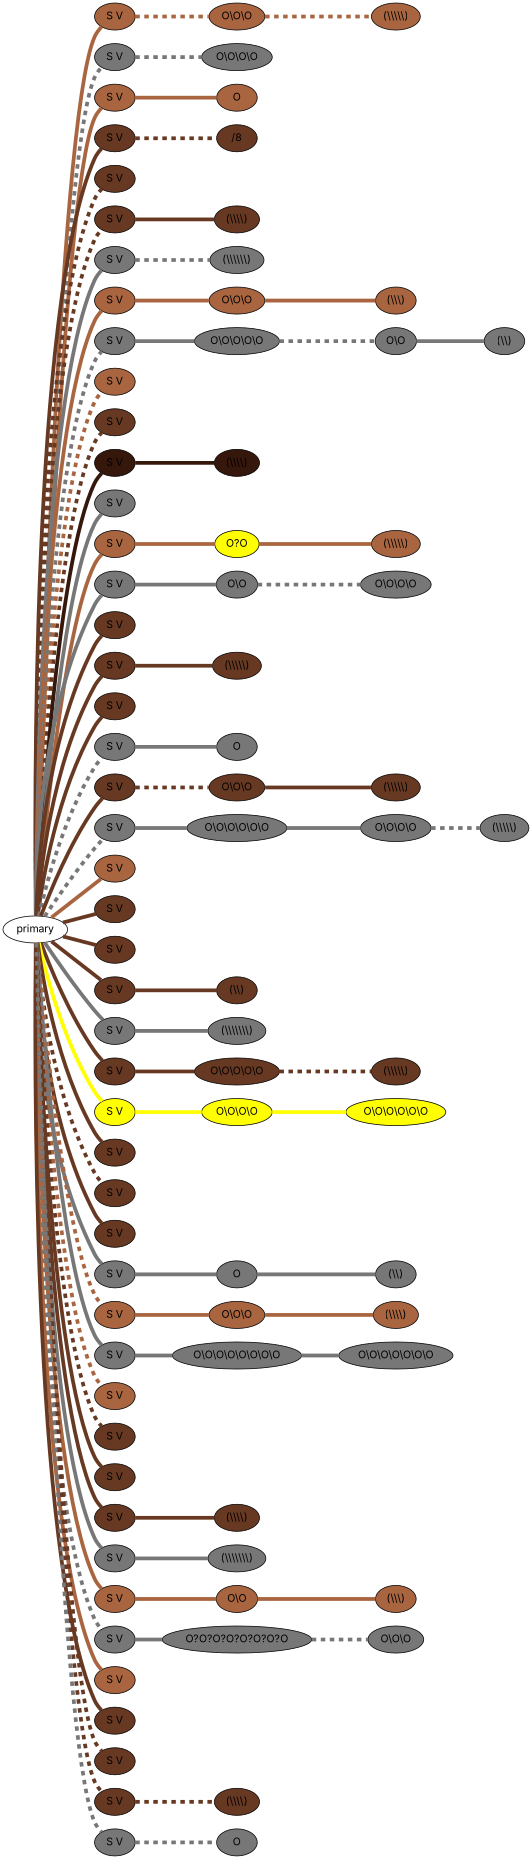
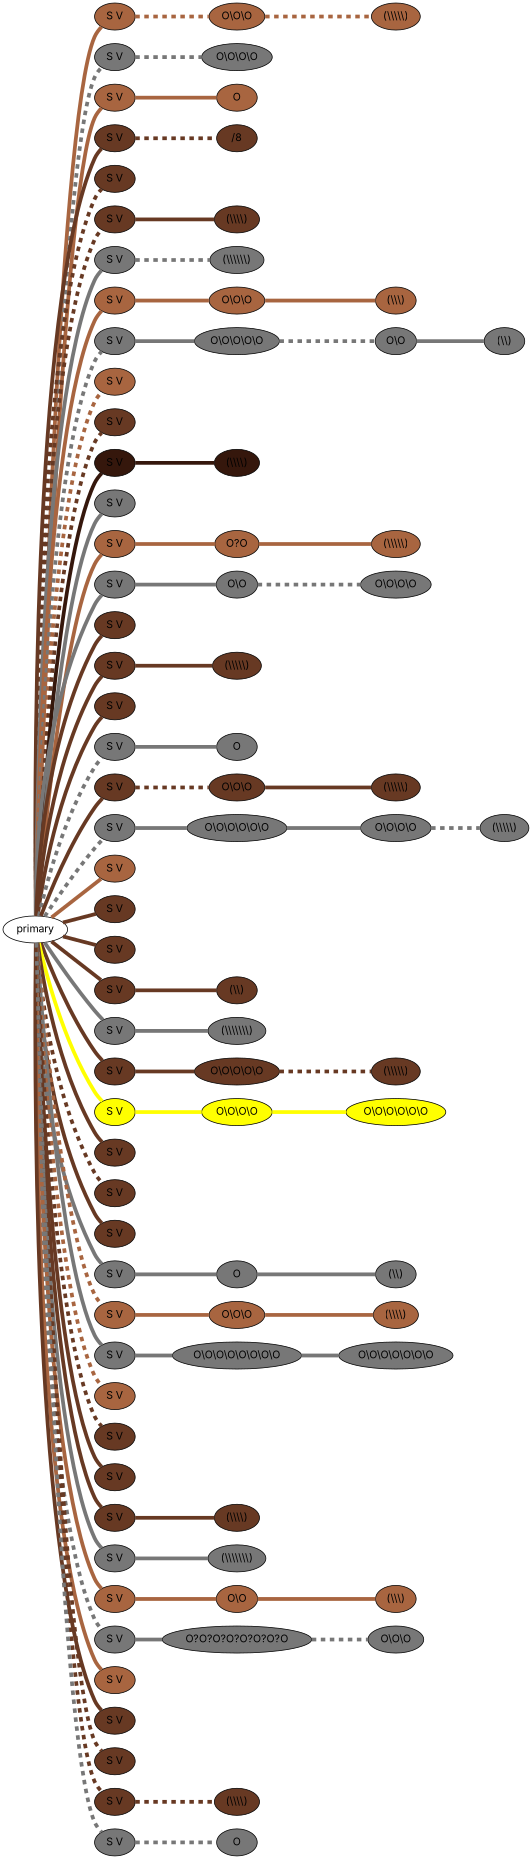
(237, 544) -> (237, 544)
